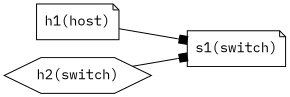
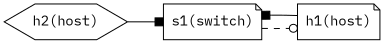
none -> (276, 29)
(78, 75) -> (66, 22)
